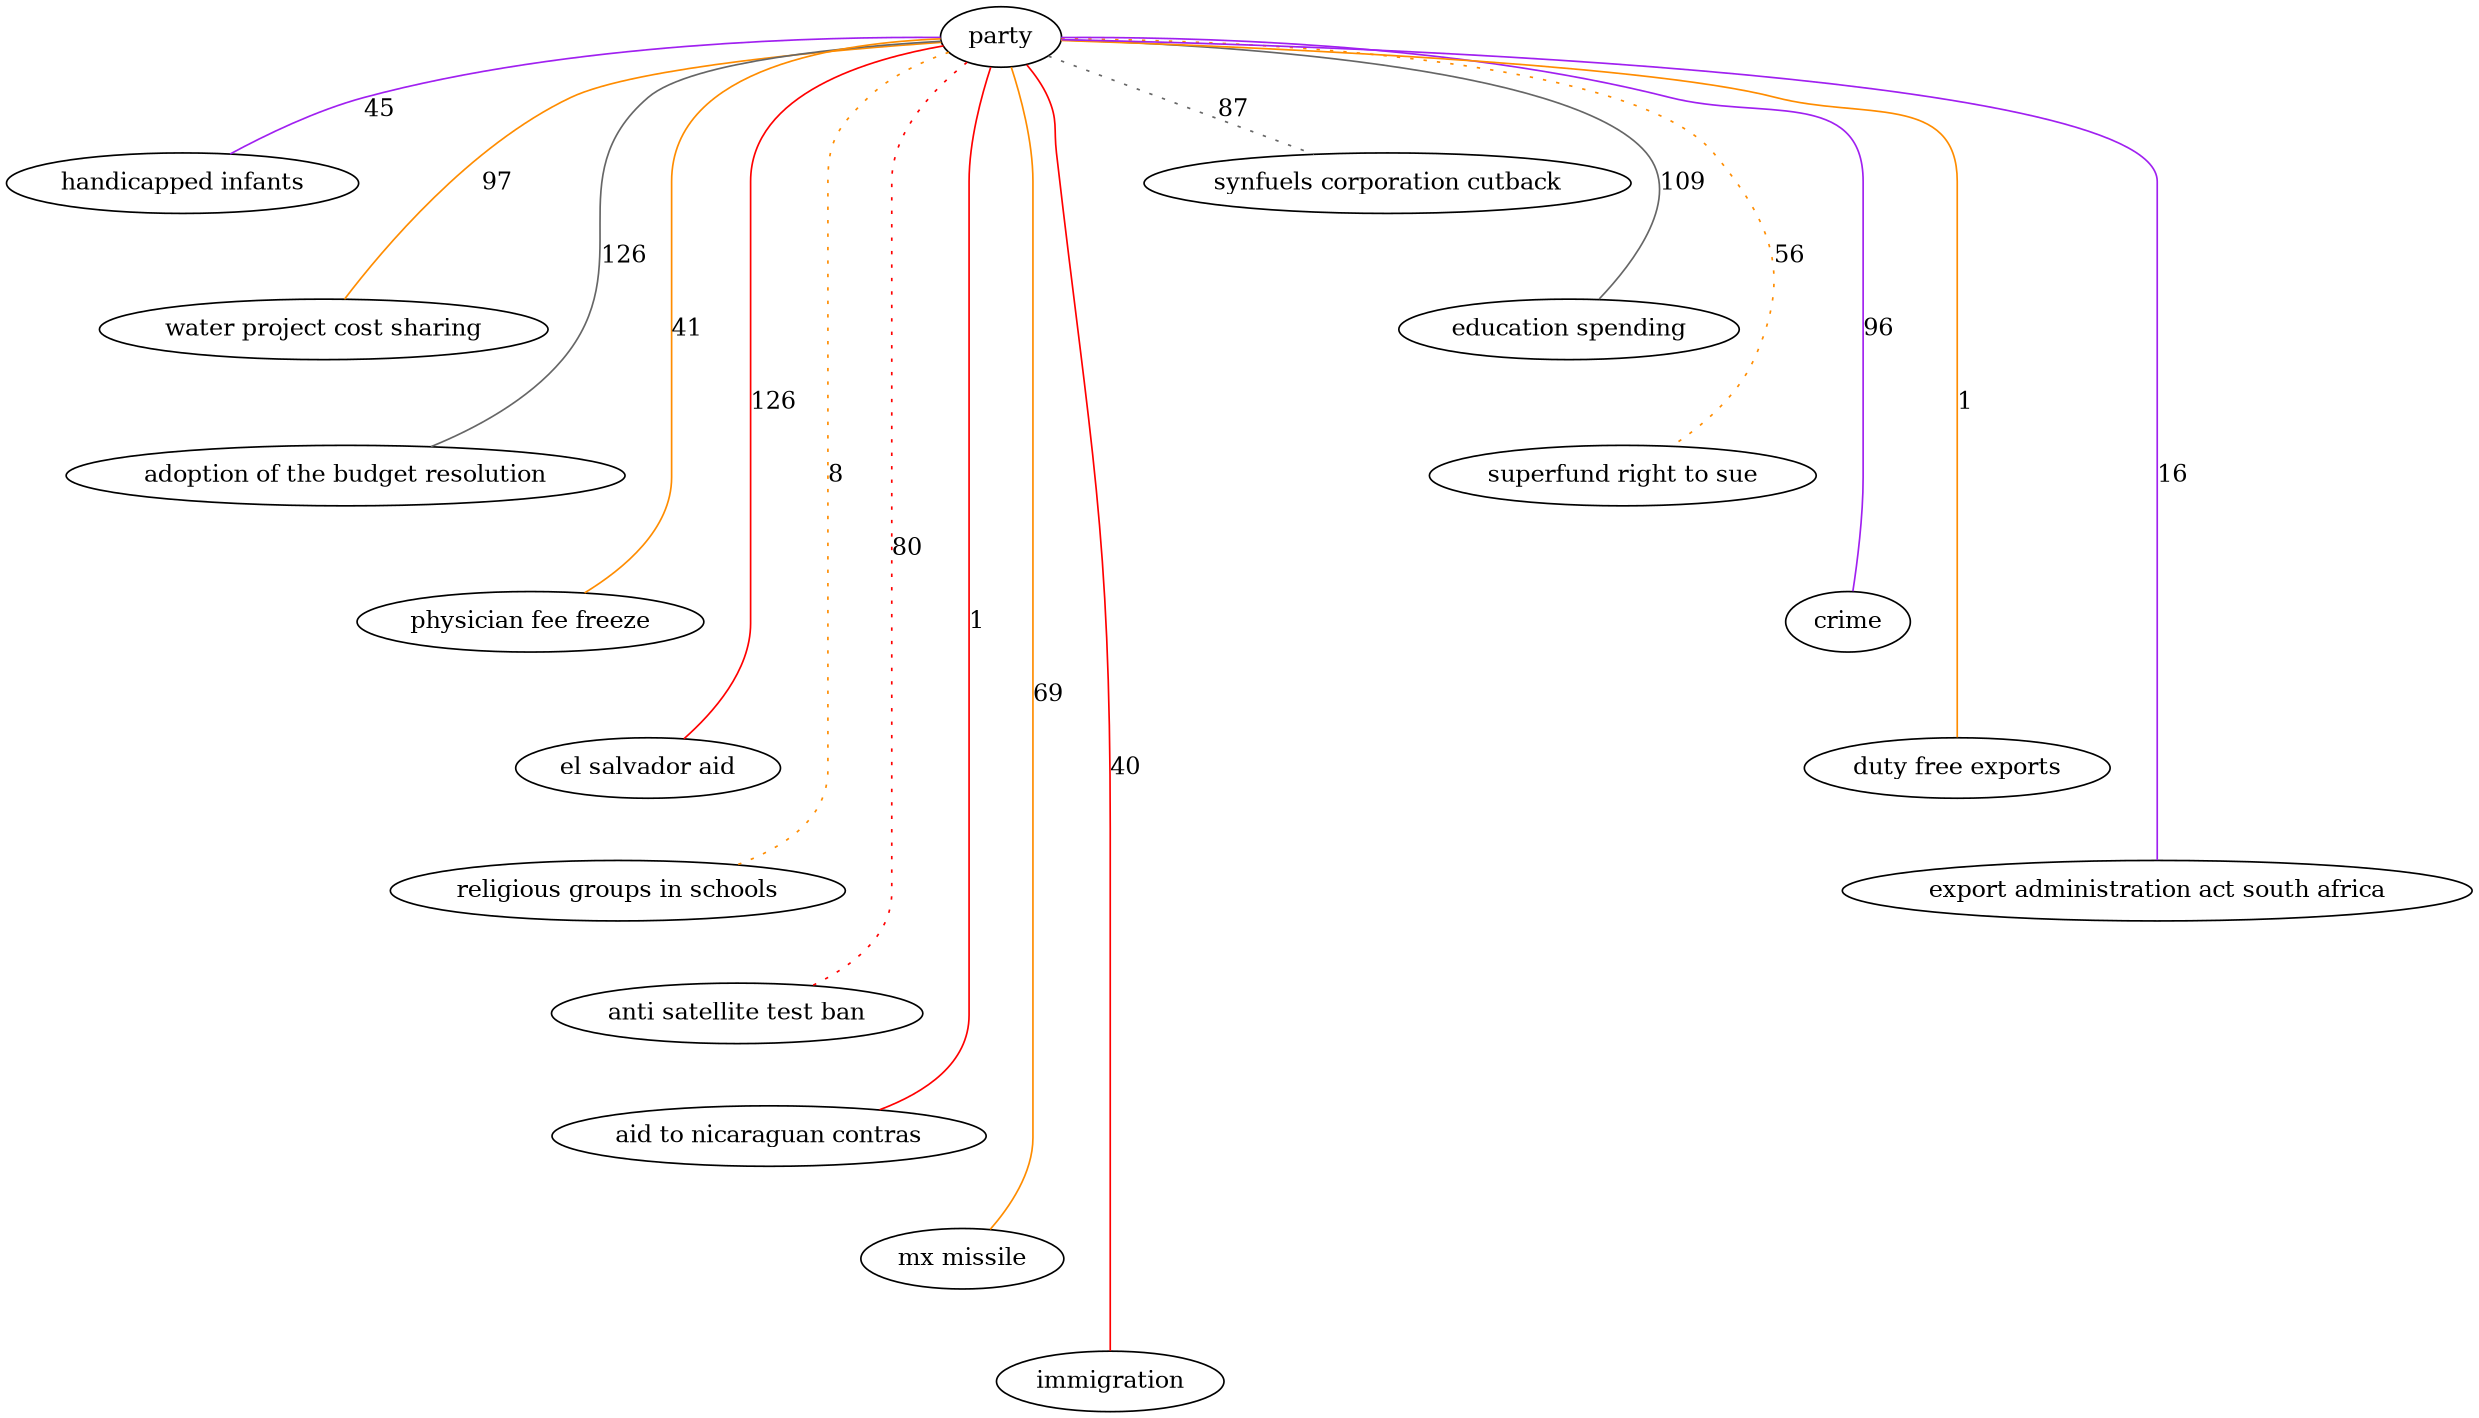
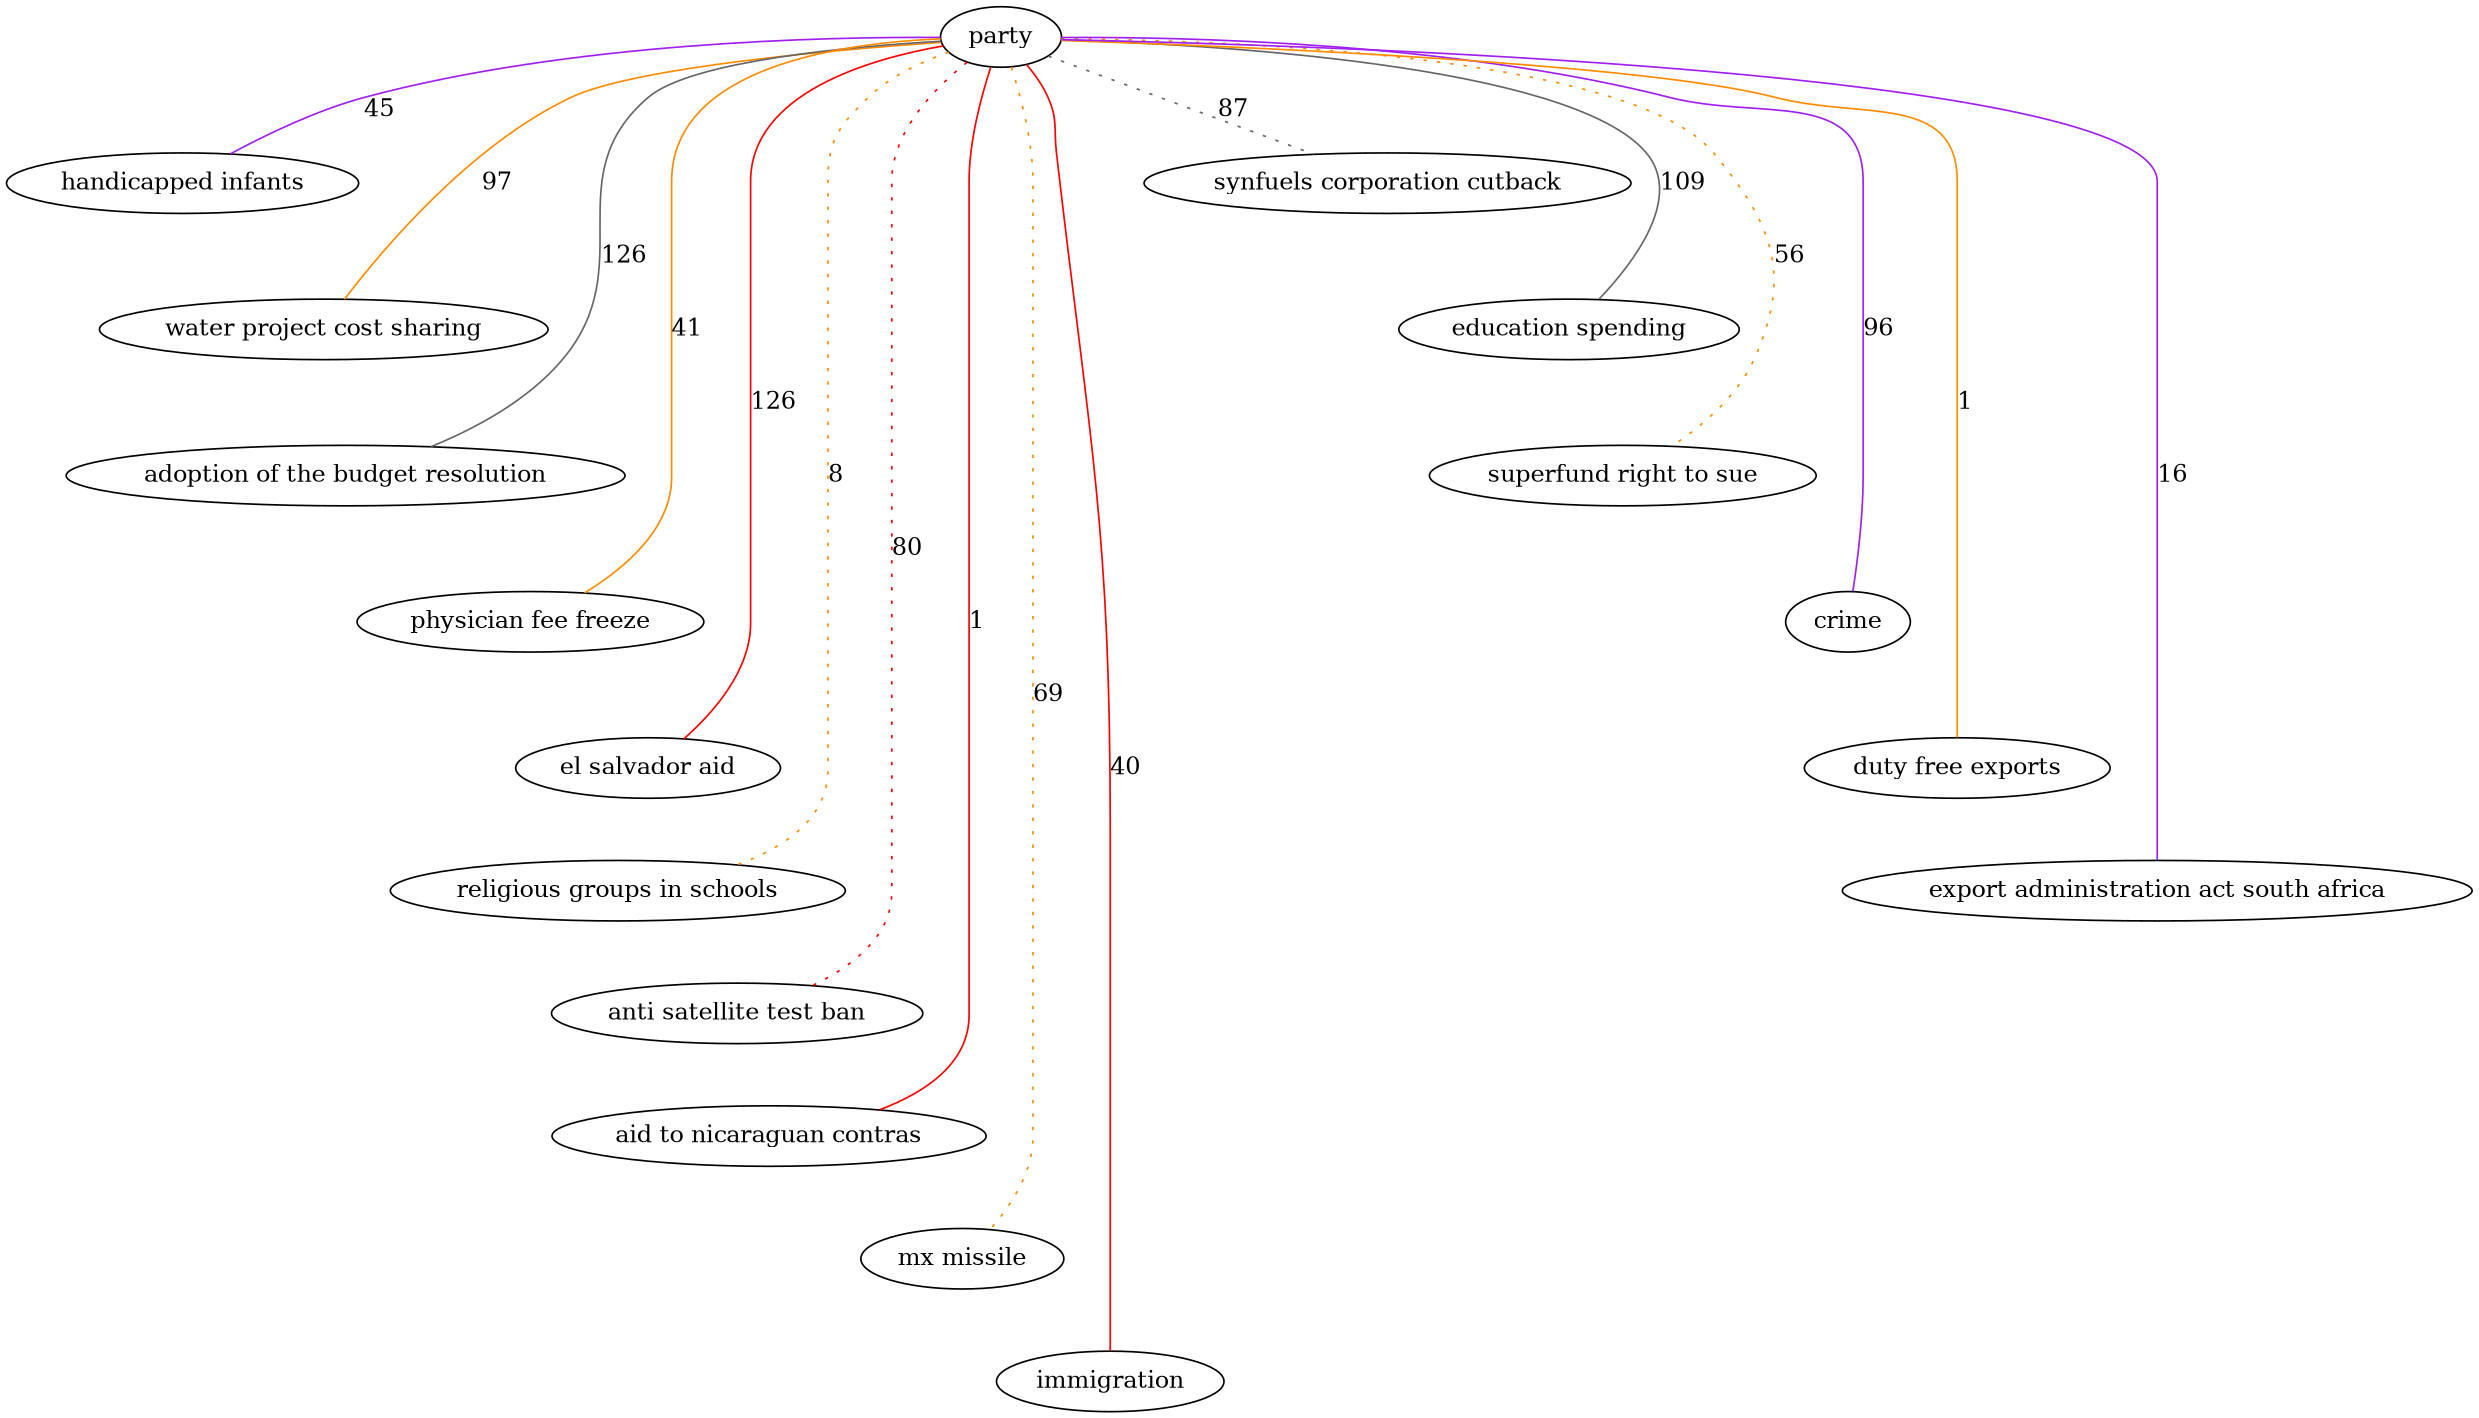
(1033, 653) -> (1033, 653)
